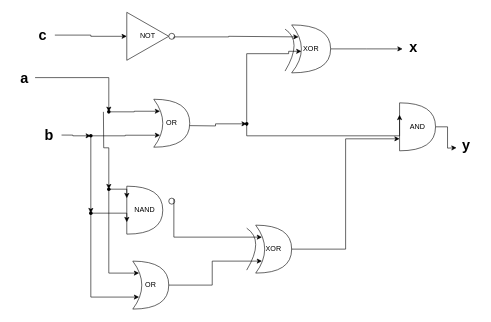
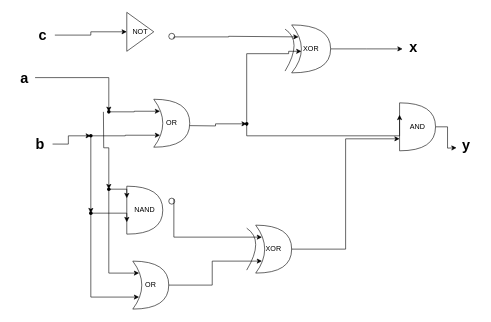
(148, 36) -> (140, 32)
(49, 136) -> (40, 145)
